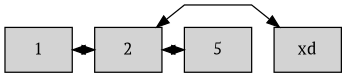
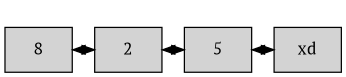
(218, 5) -> (265, 50)
(39, 50) -> (39, 50)
